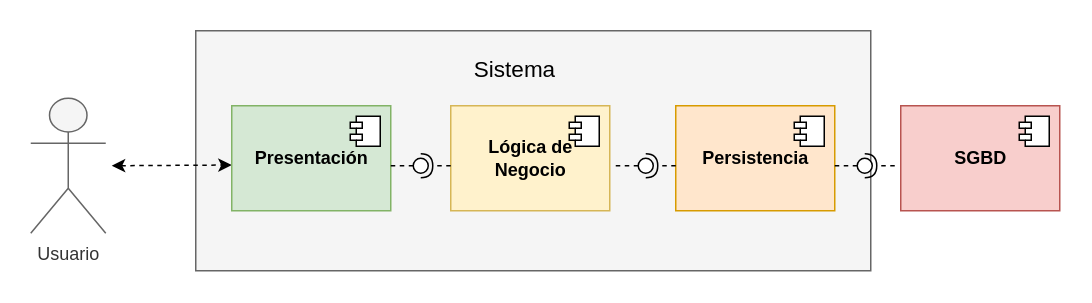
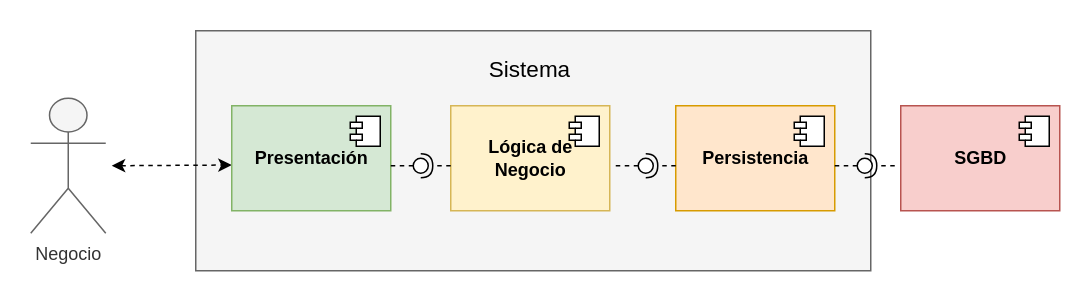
(515, 68) -> (530, 68)
(69, 255) -> (69, 255)
